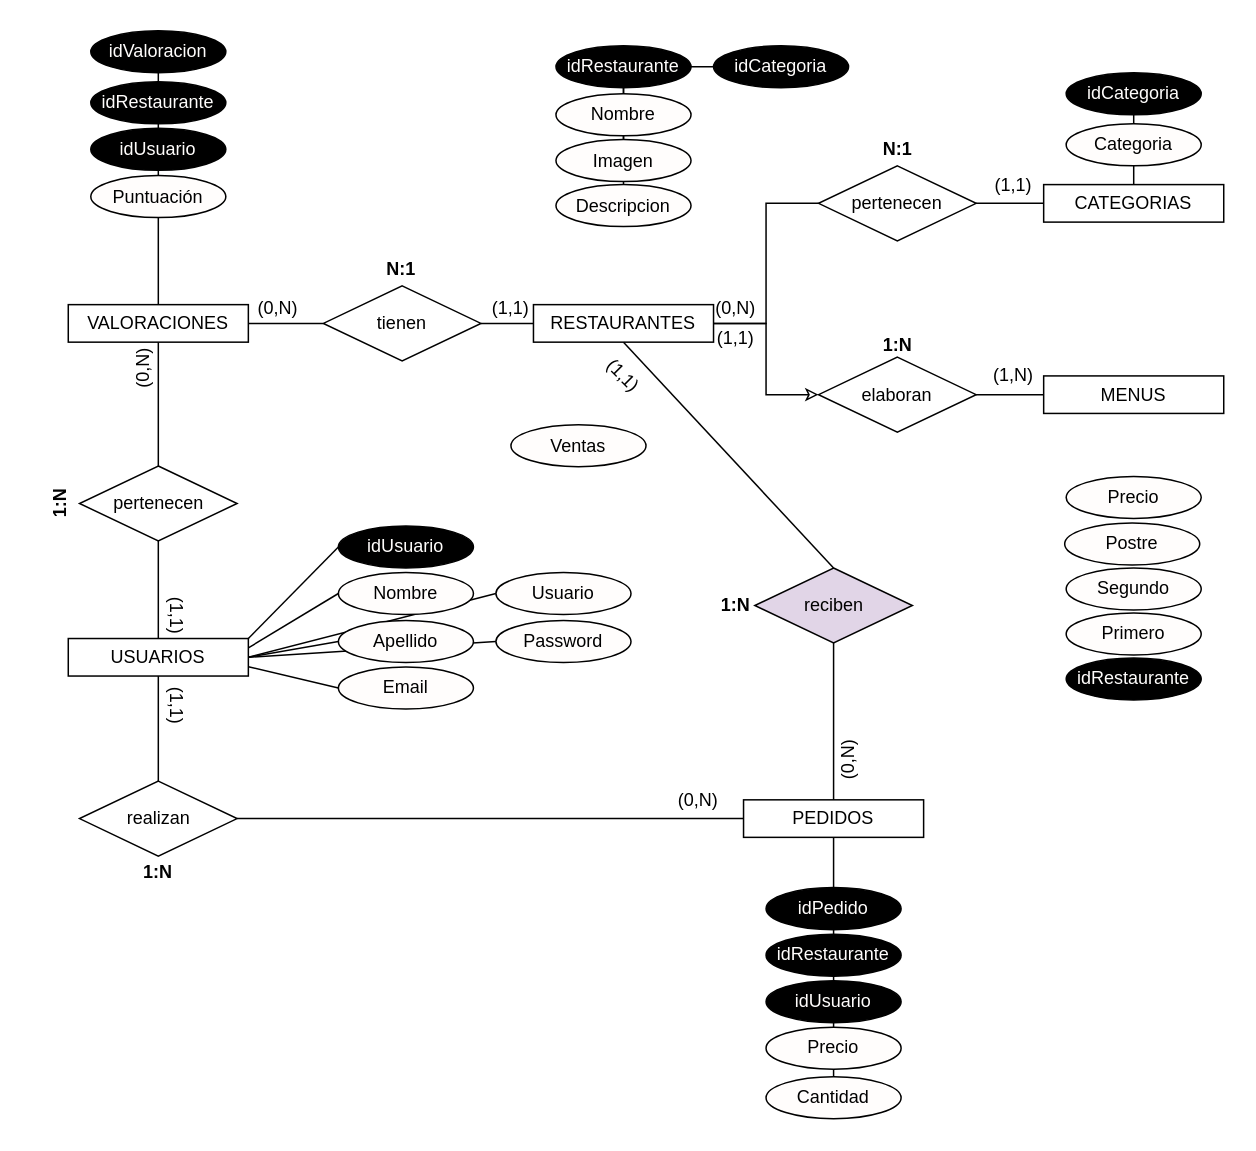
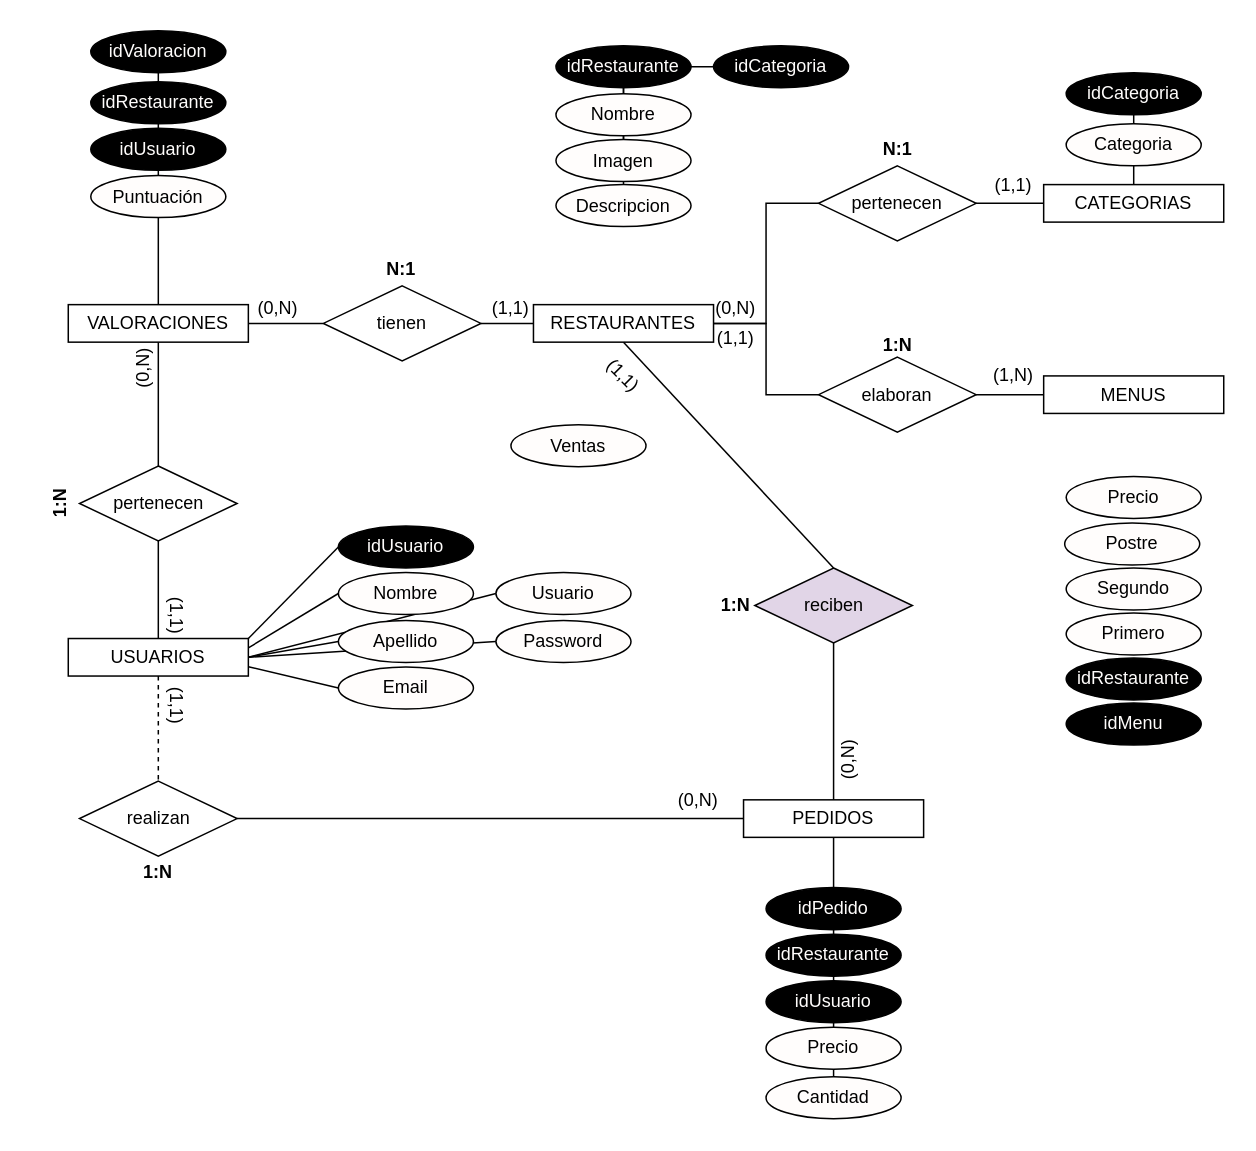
(807, 395) -> (811, 395)
none -> (1133, 724)
(158, 727) -> (158, 727)
